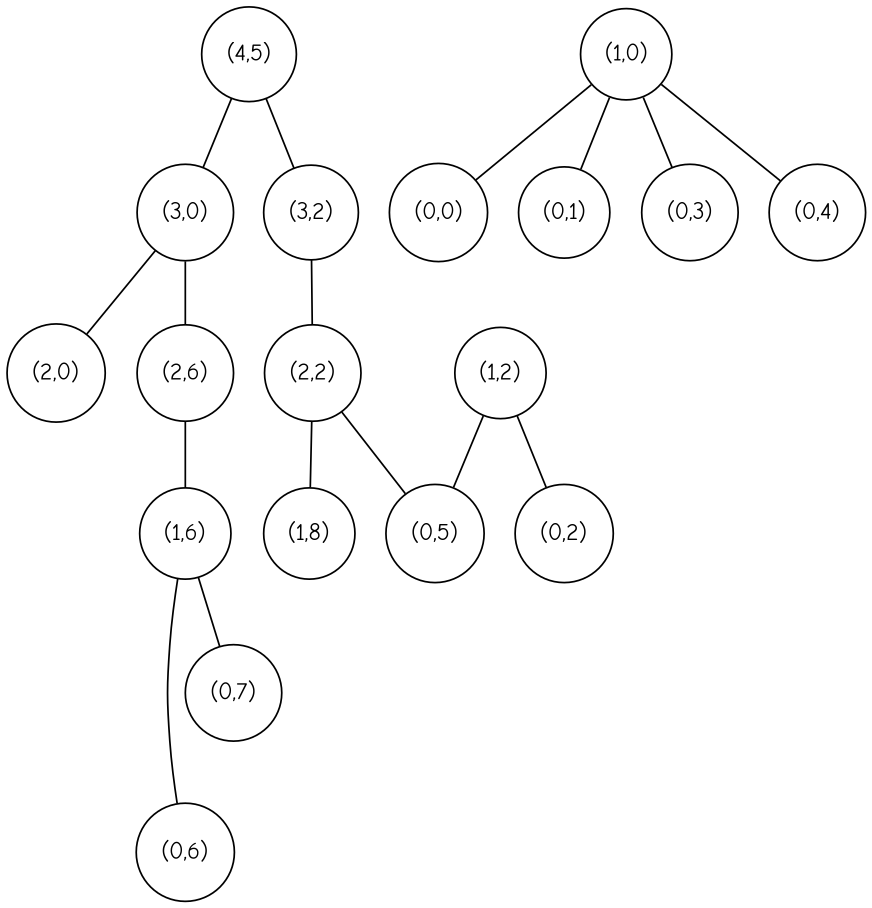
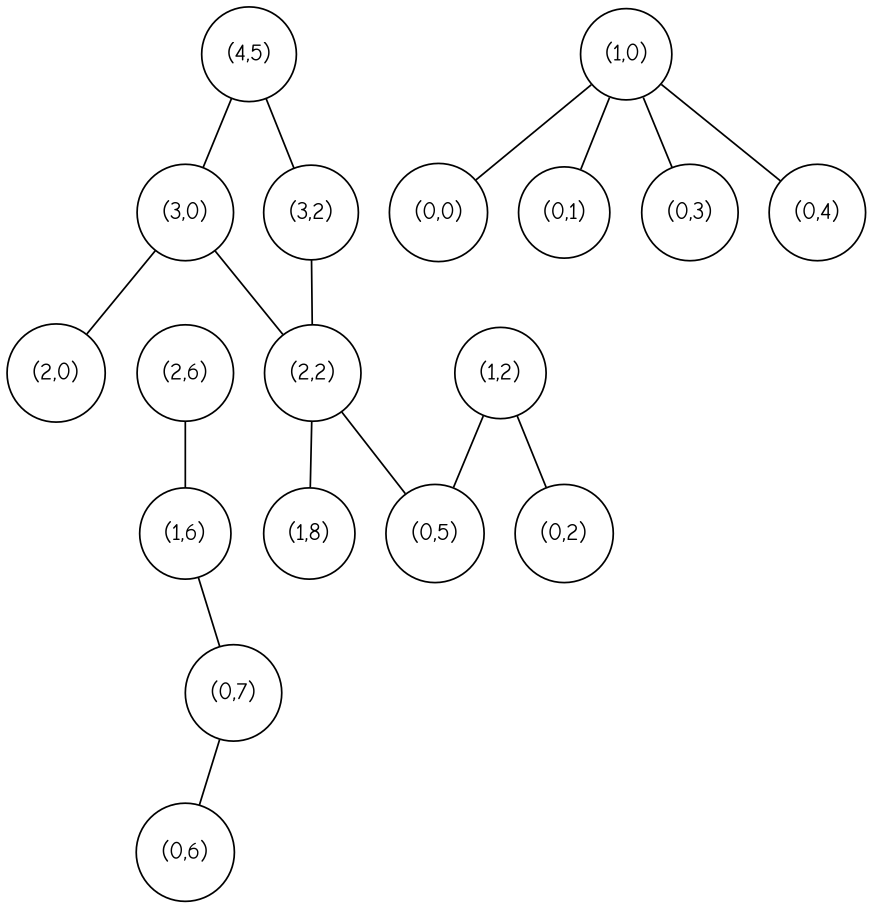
(185, 293) -> (249, 293)
(168, 691) -> (209, 772)
